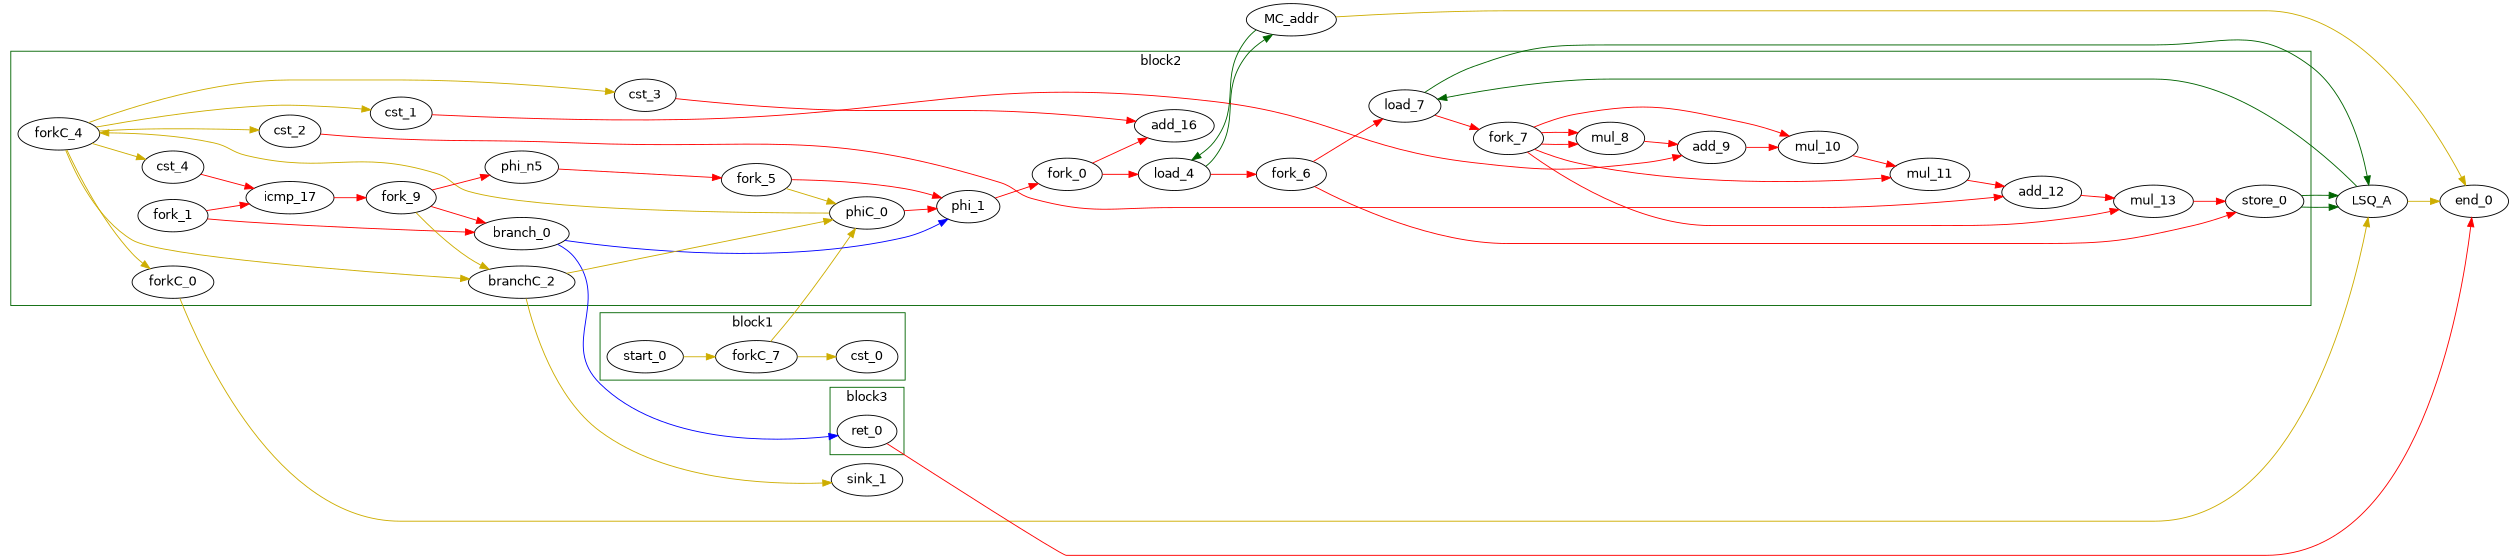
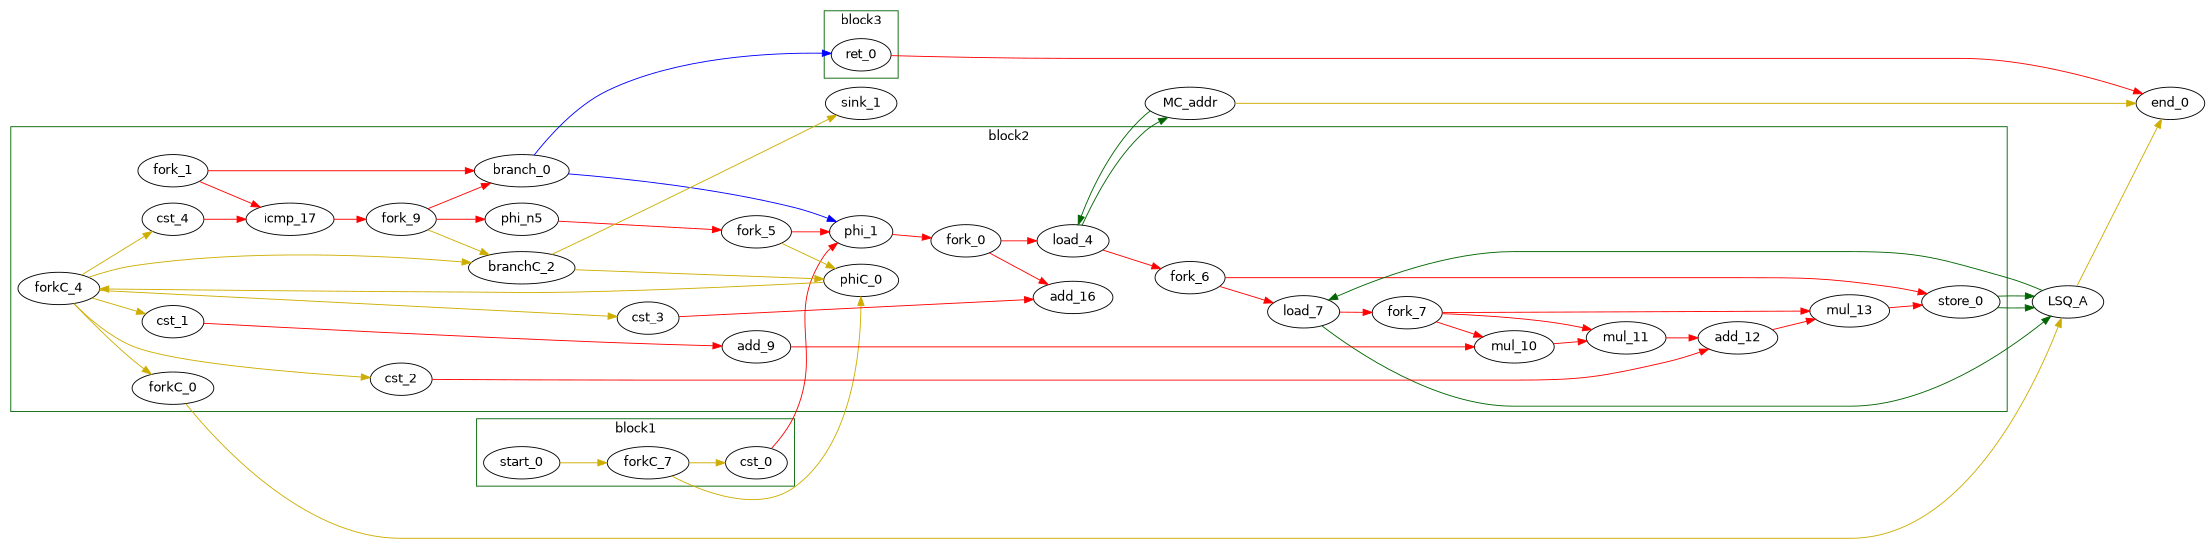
(1610, 138) -> none
(916, 210) -> (806, 355)
